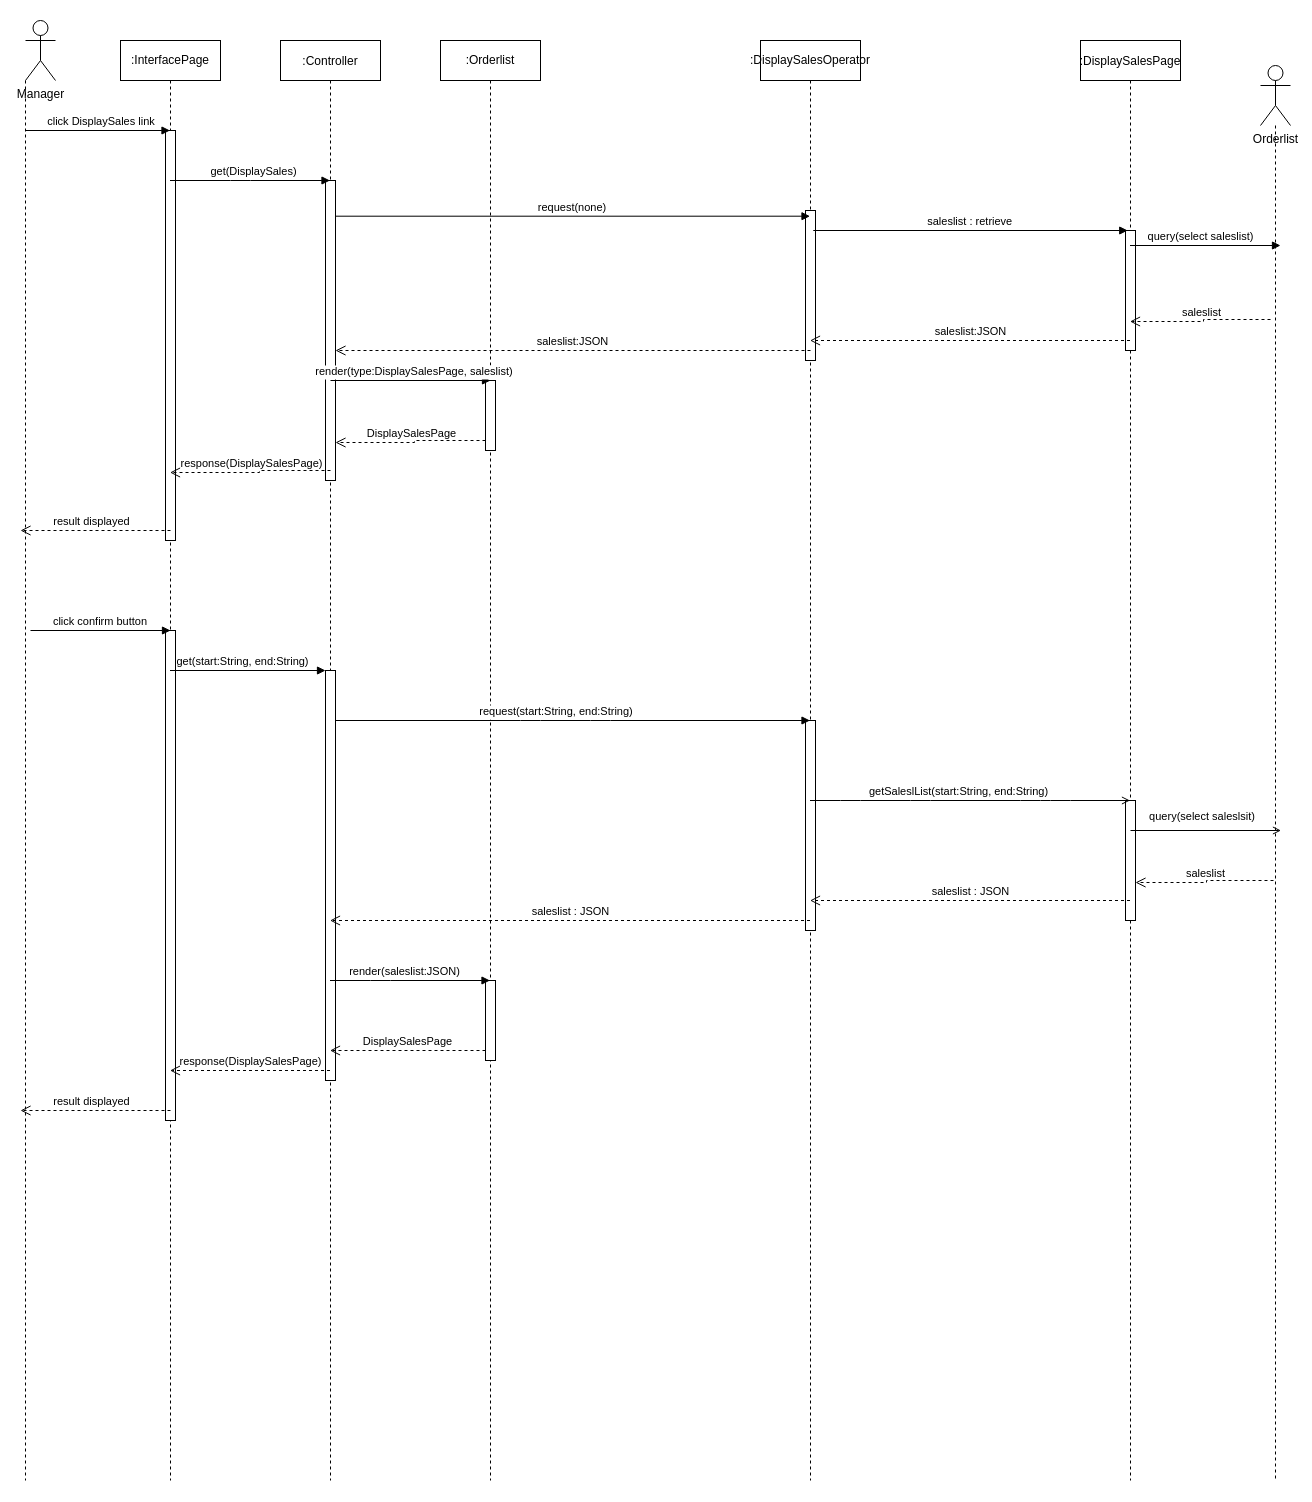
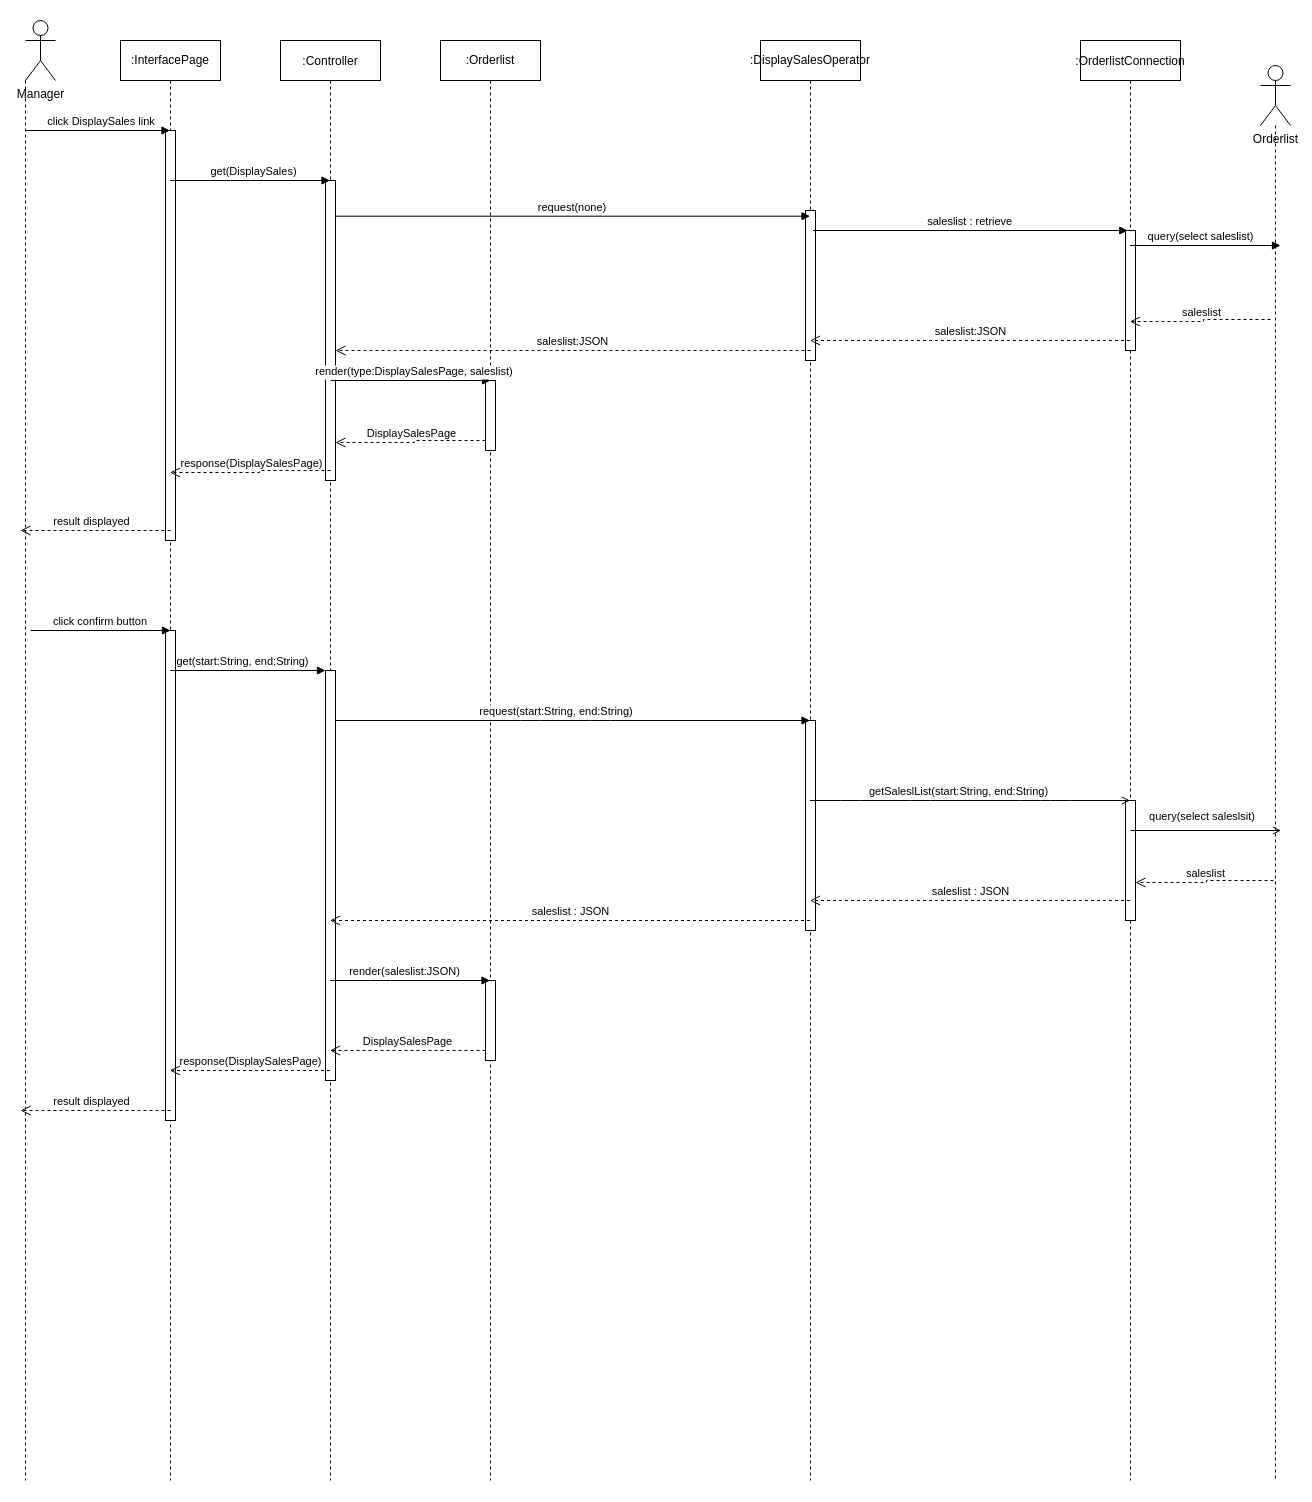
(1130, 61) -> (1130, 61)
